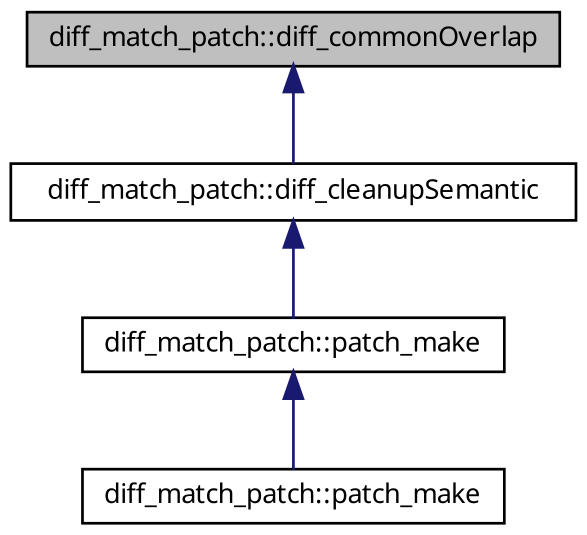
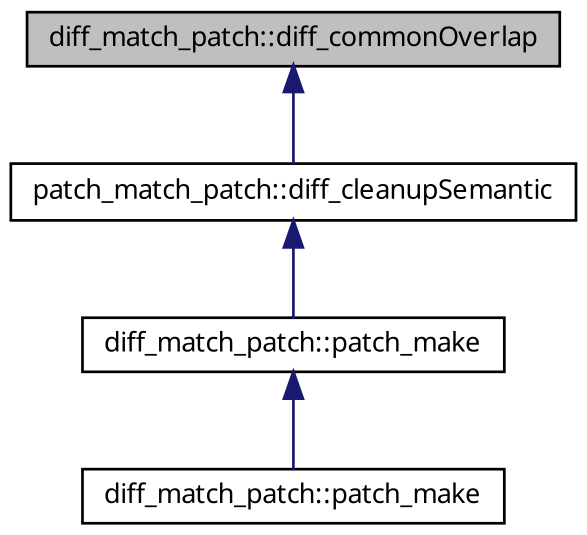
(293, 192) -> (293, 192)
